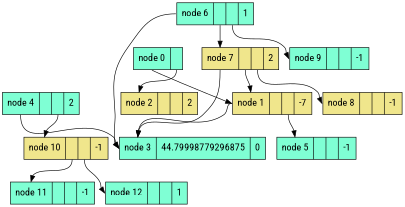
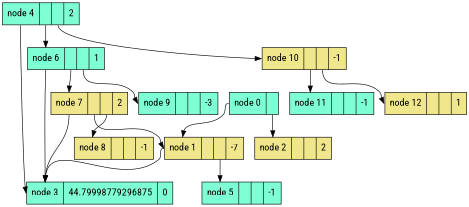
none -> (46, 33)
(360, 58) -> (209, 103)
(146, 193) -> (426, 103)
